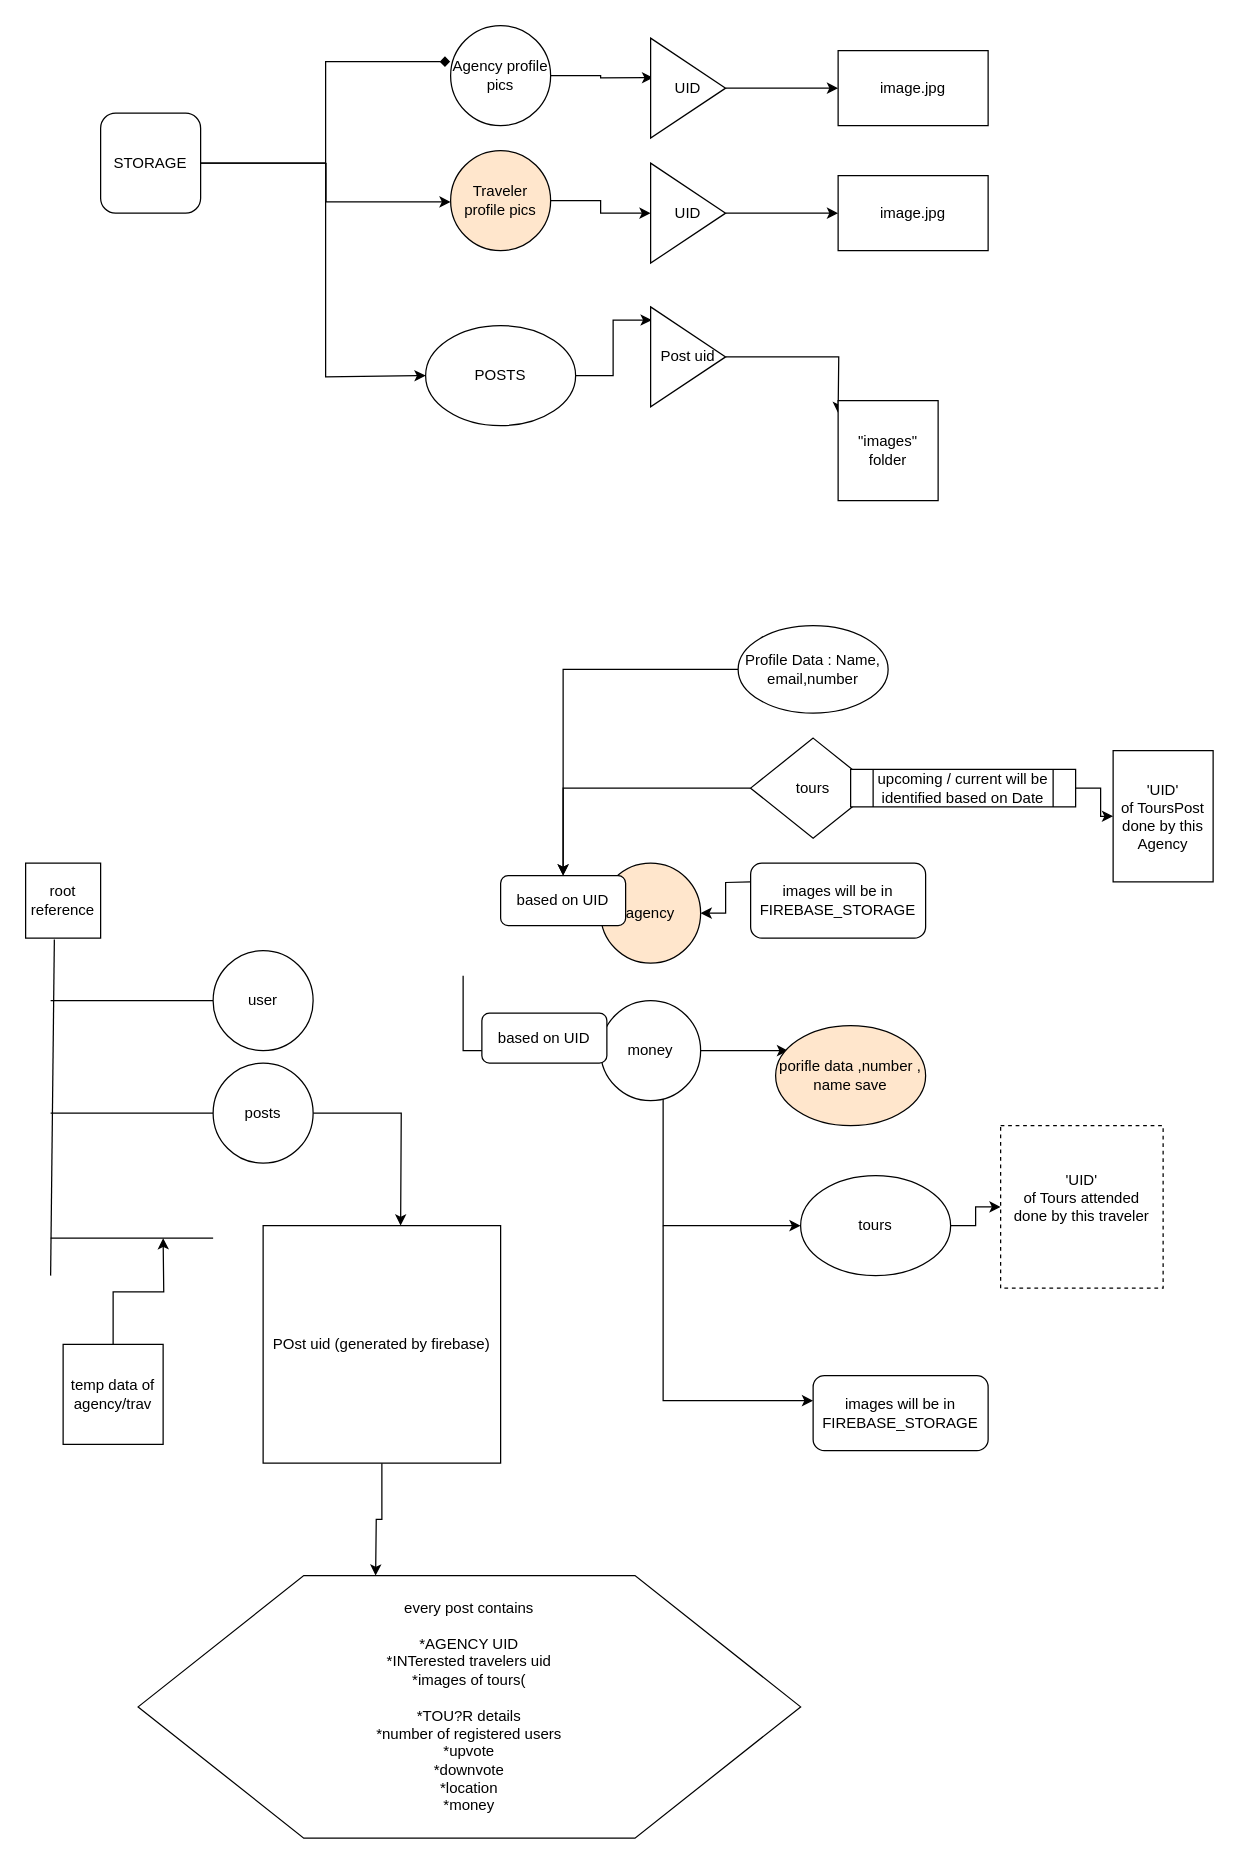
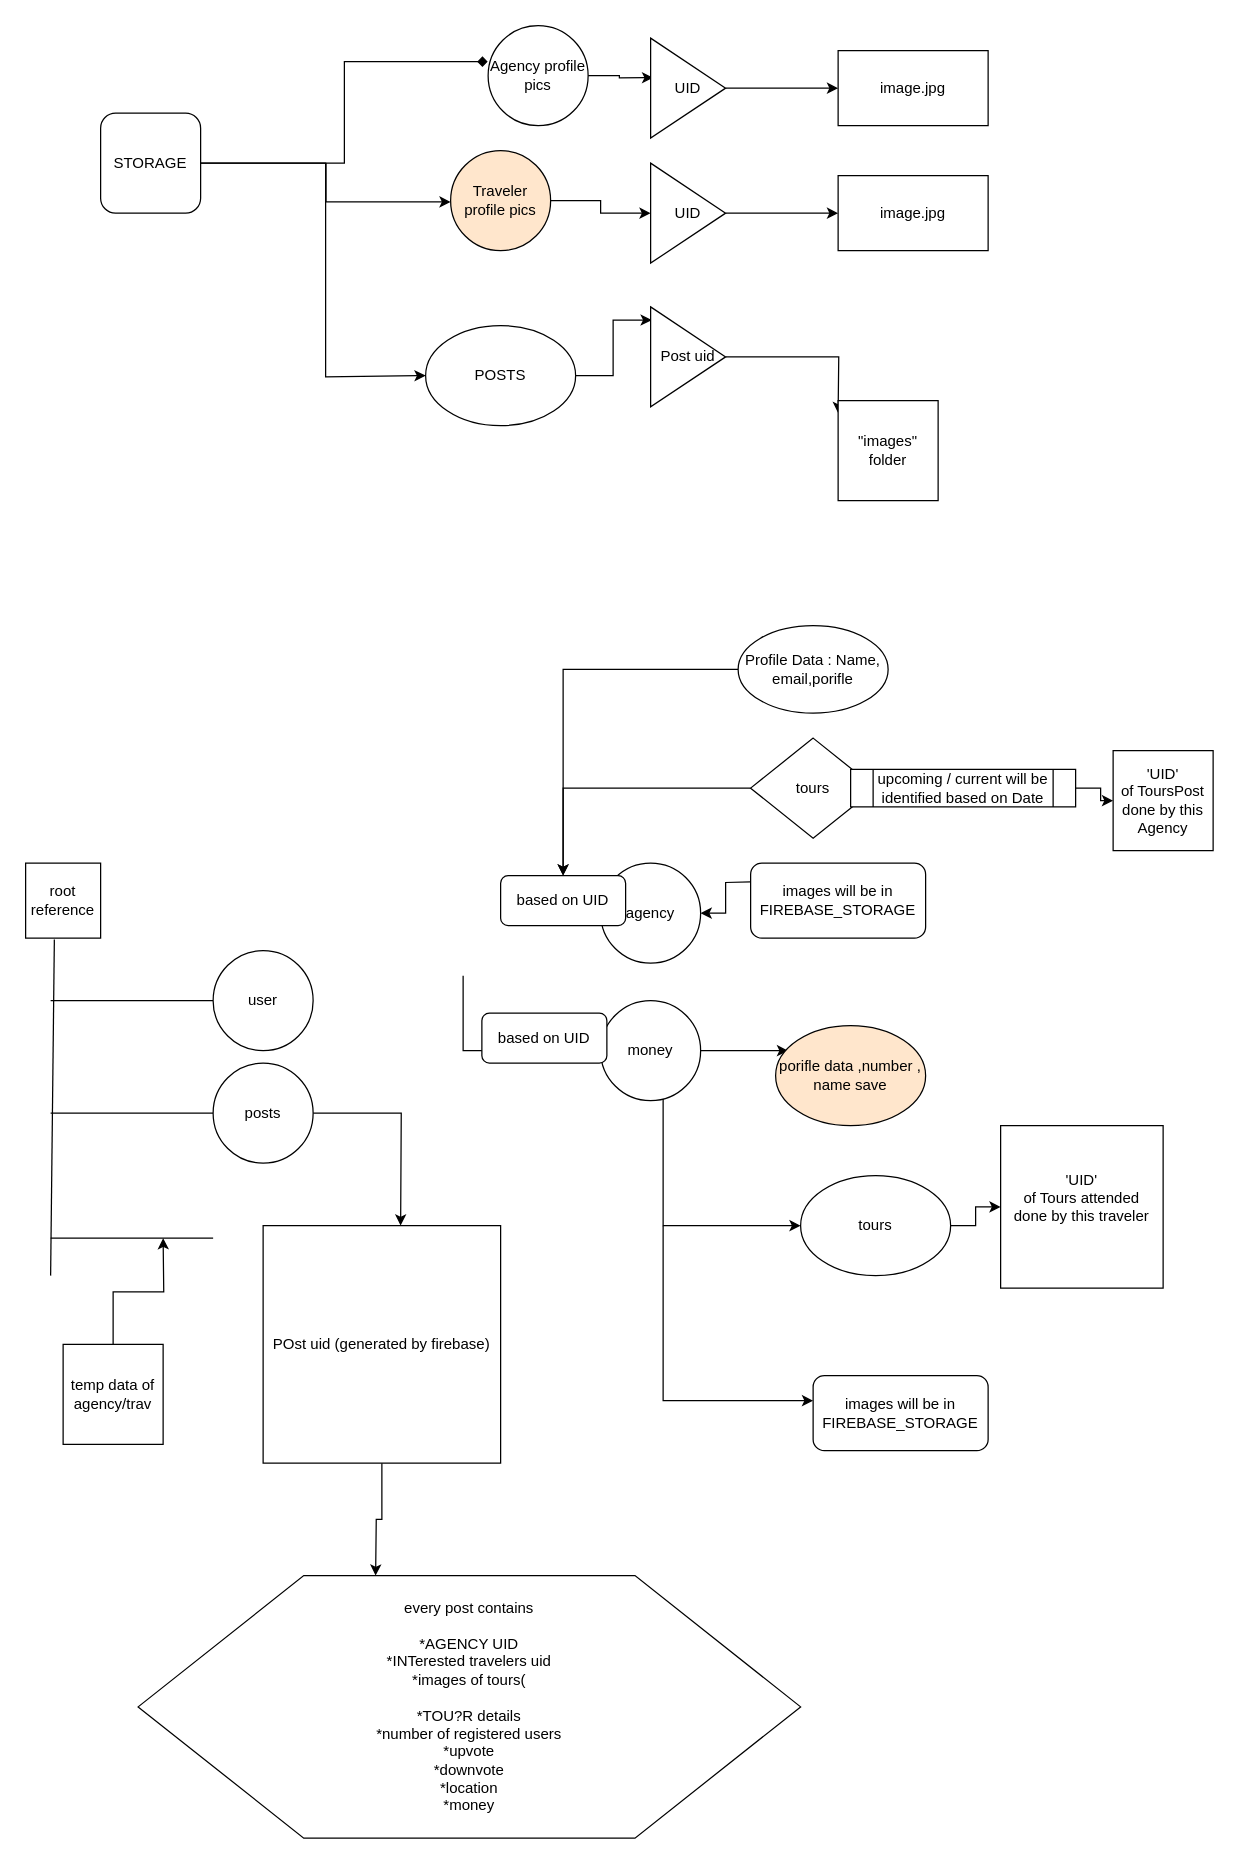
(501, 76) -> (538, 76)
(813, 669) -> (813, 669)
(1163, 816) -> (1163, 801)
(651, 913) -> (651, 913)
(1082, 1207) -> (1082, 1207)
